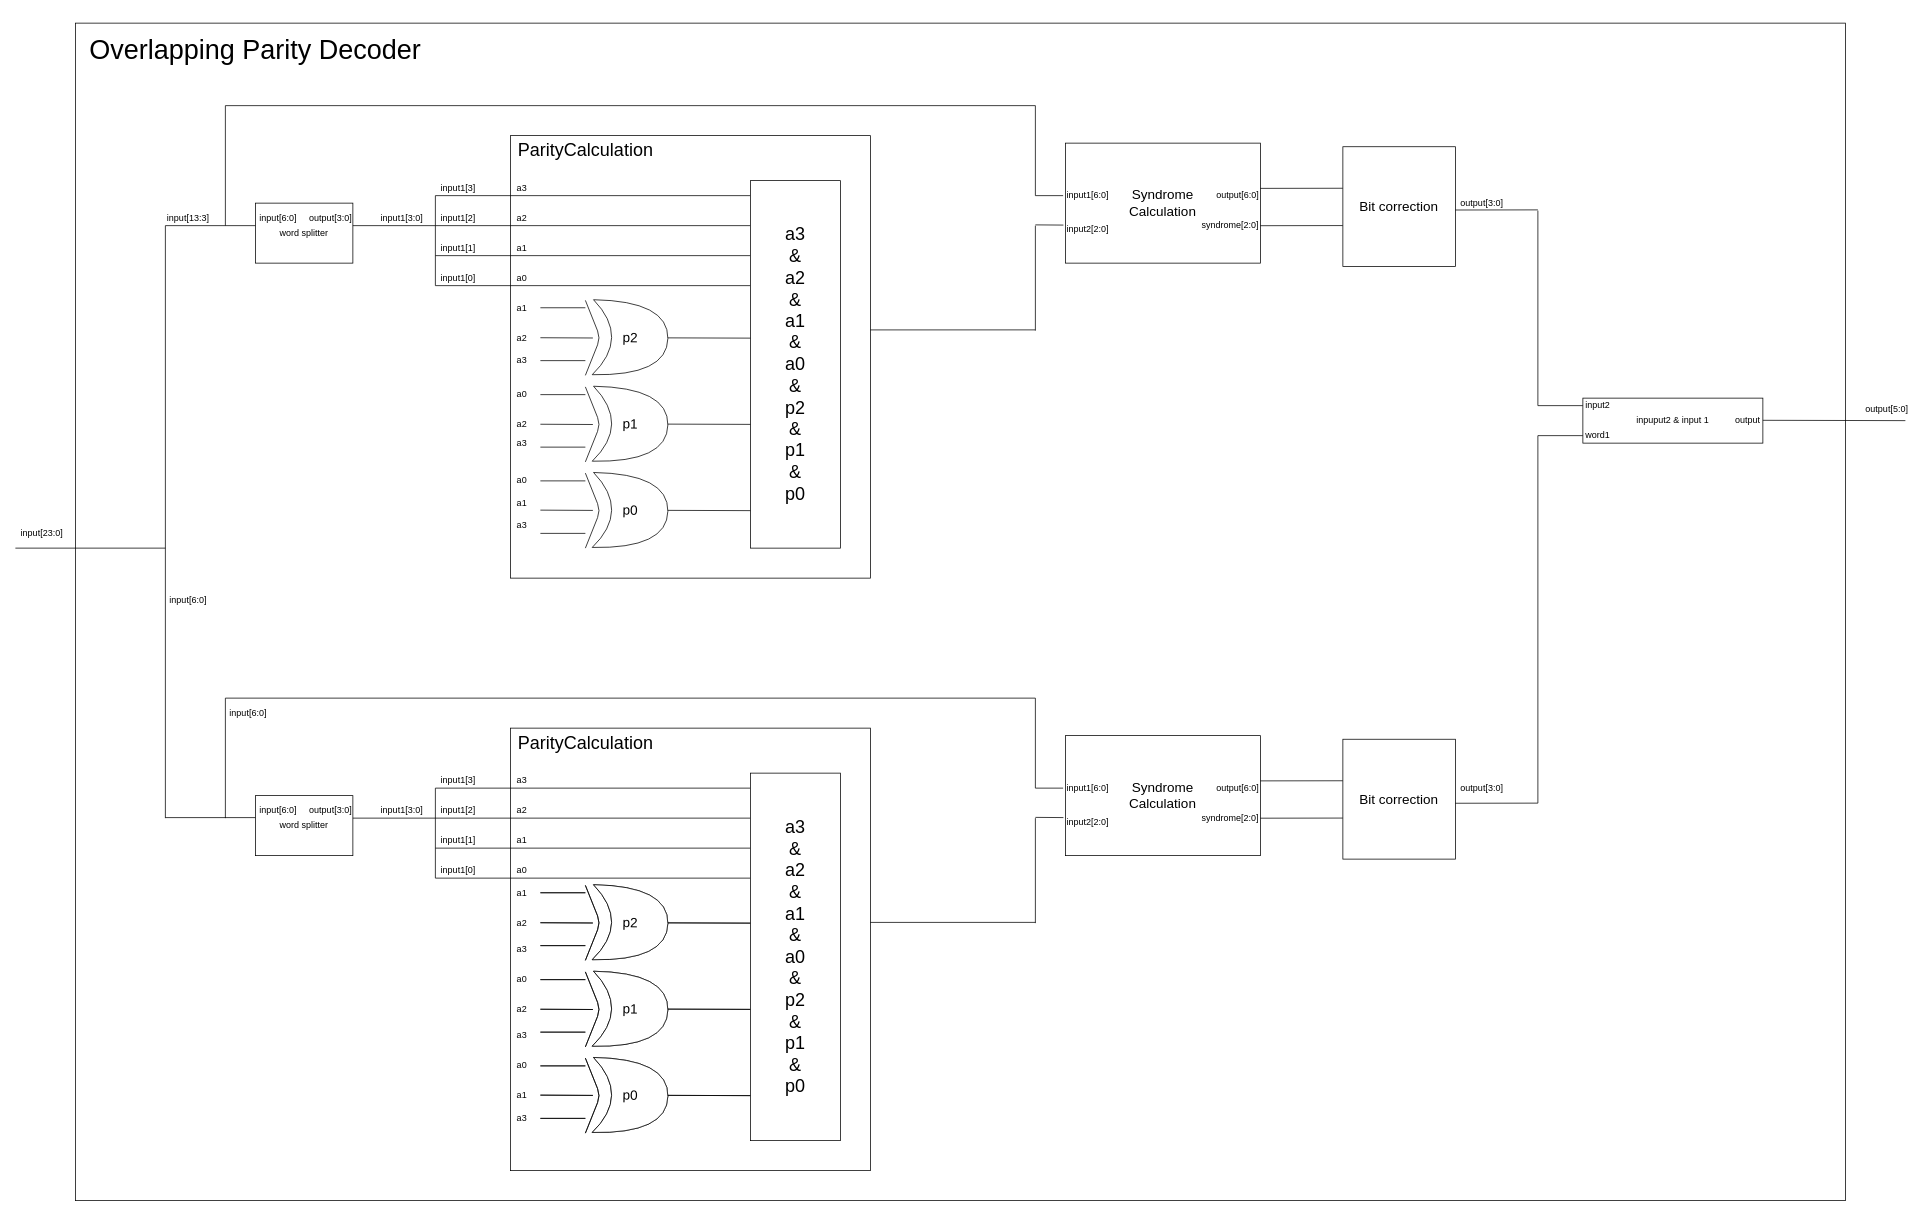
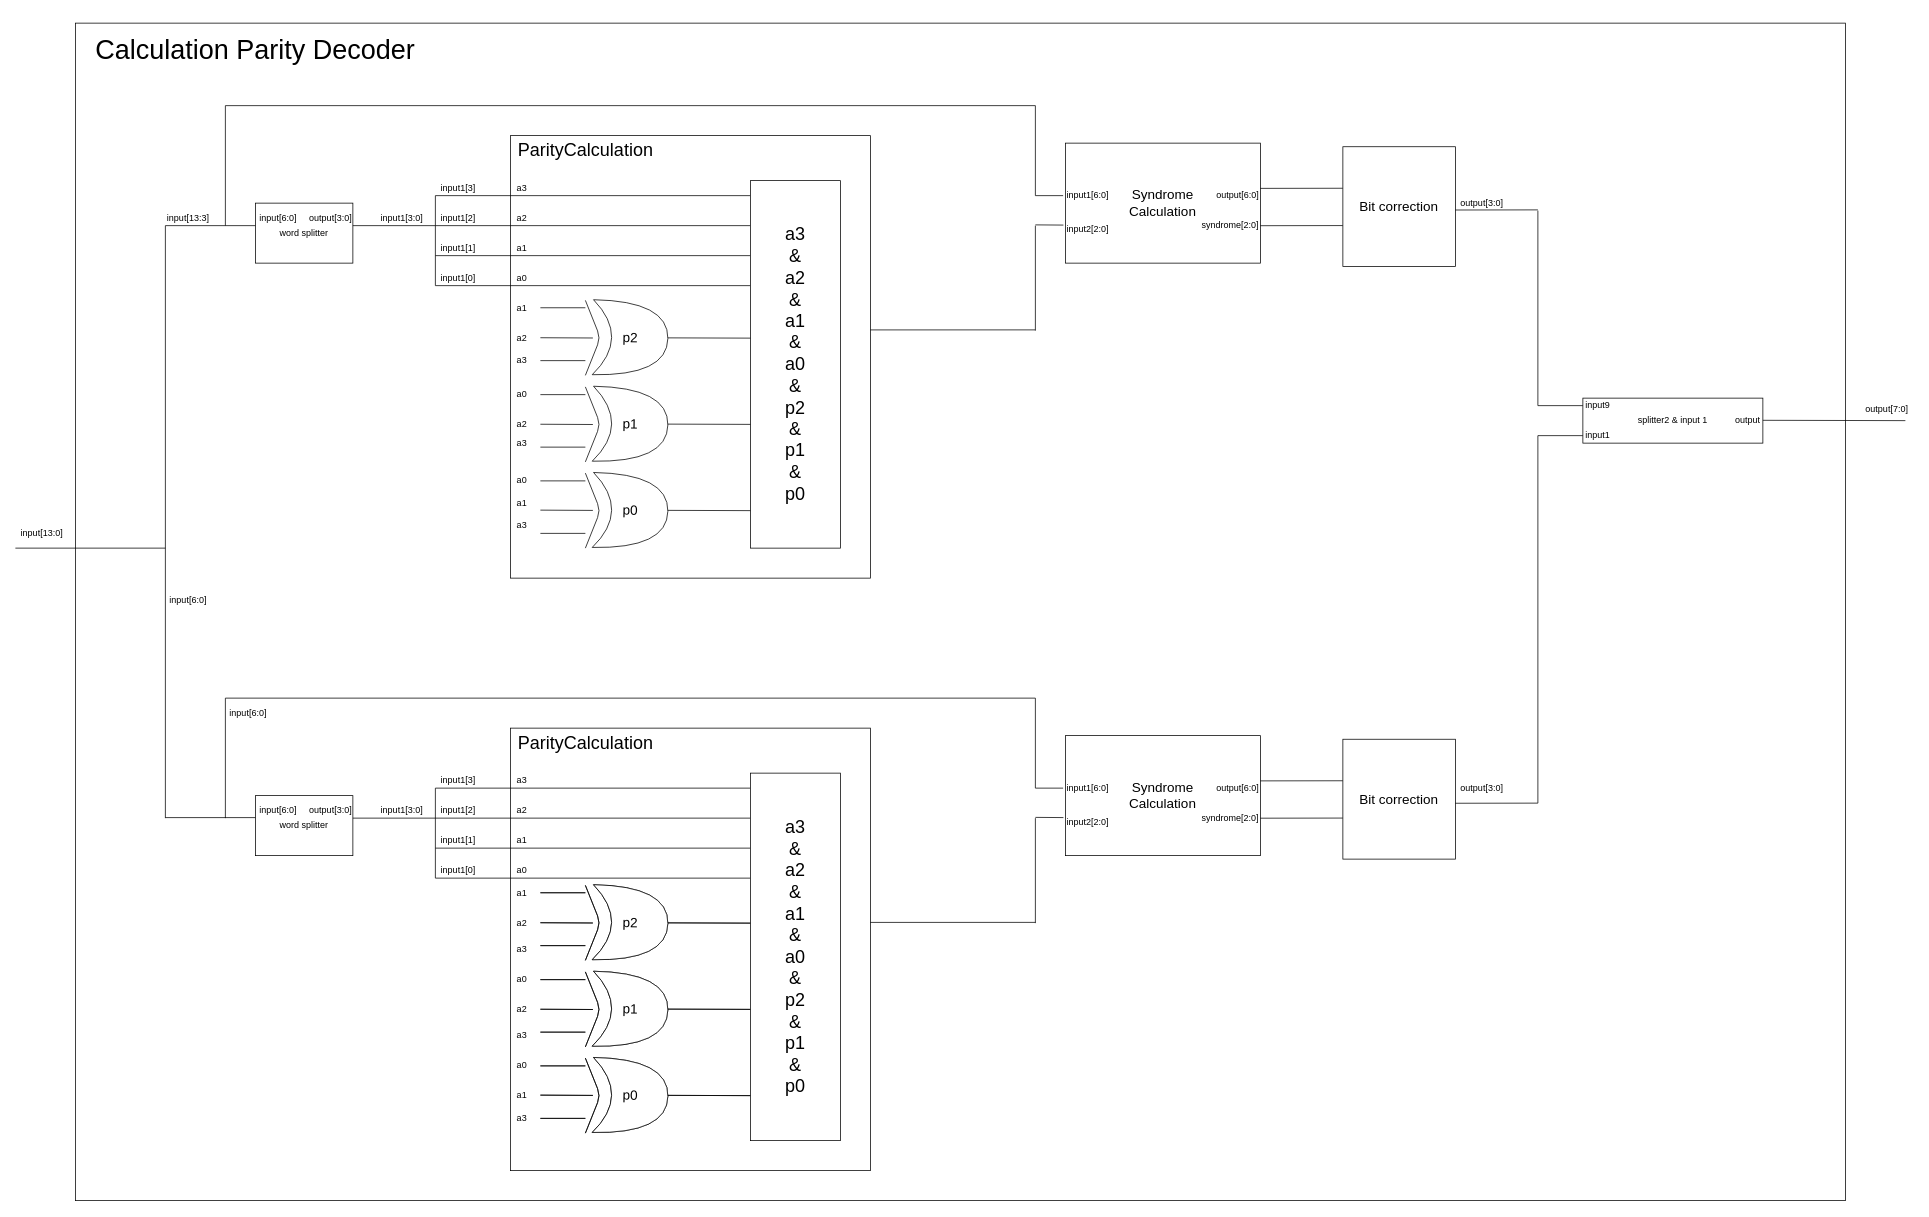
(255, 49) -> (255, 49)
(1598, 405) -> (1598, 405)
(1887, 409) -> (1887, 409)
(1673, 420) -> (1673, 420)
(1598, 435) -> (1598, 435)
(42, 533) -> (42, 533)
